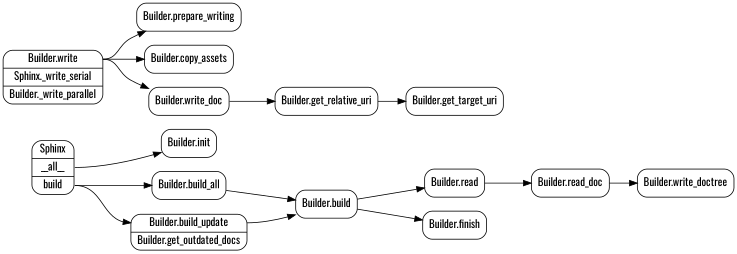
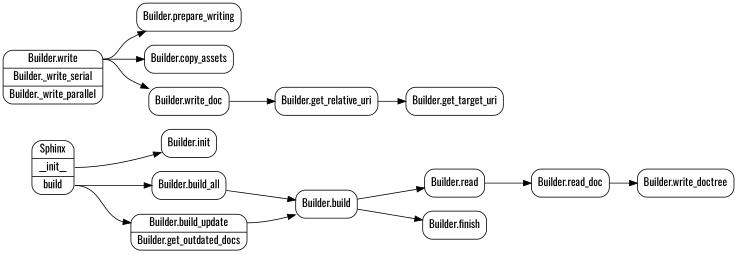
(53, 77) -> (53, 77)
(53, 167) -> (53, 167)
